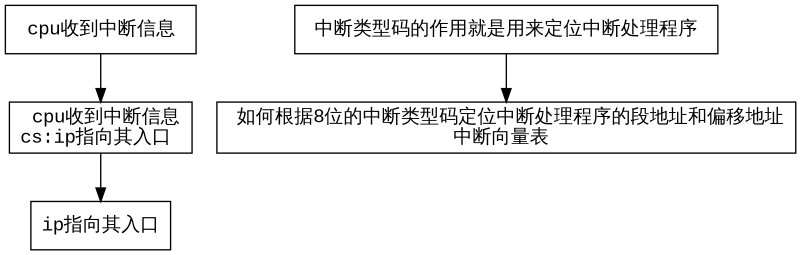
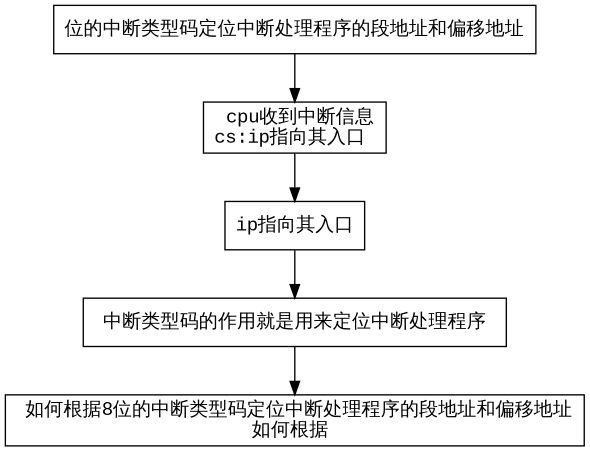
(101, 30) -> (295, 30)
(506, 128) -> (295, 420)
none -> (295, 267)
